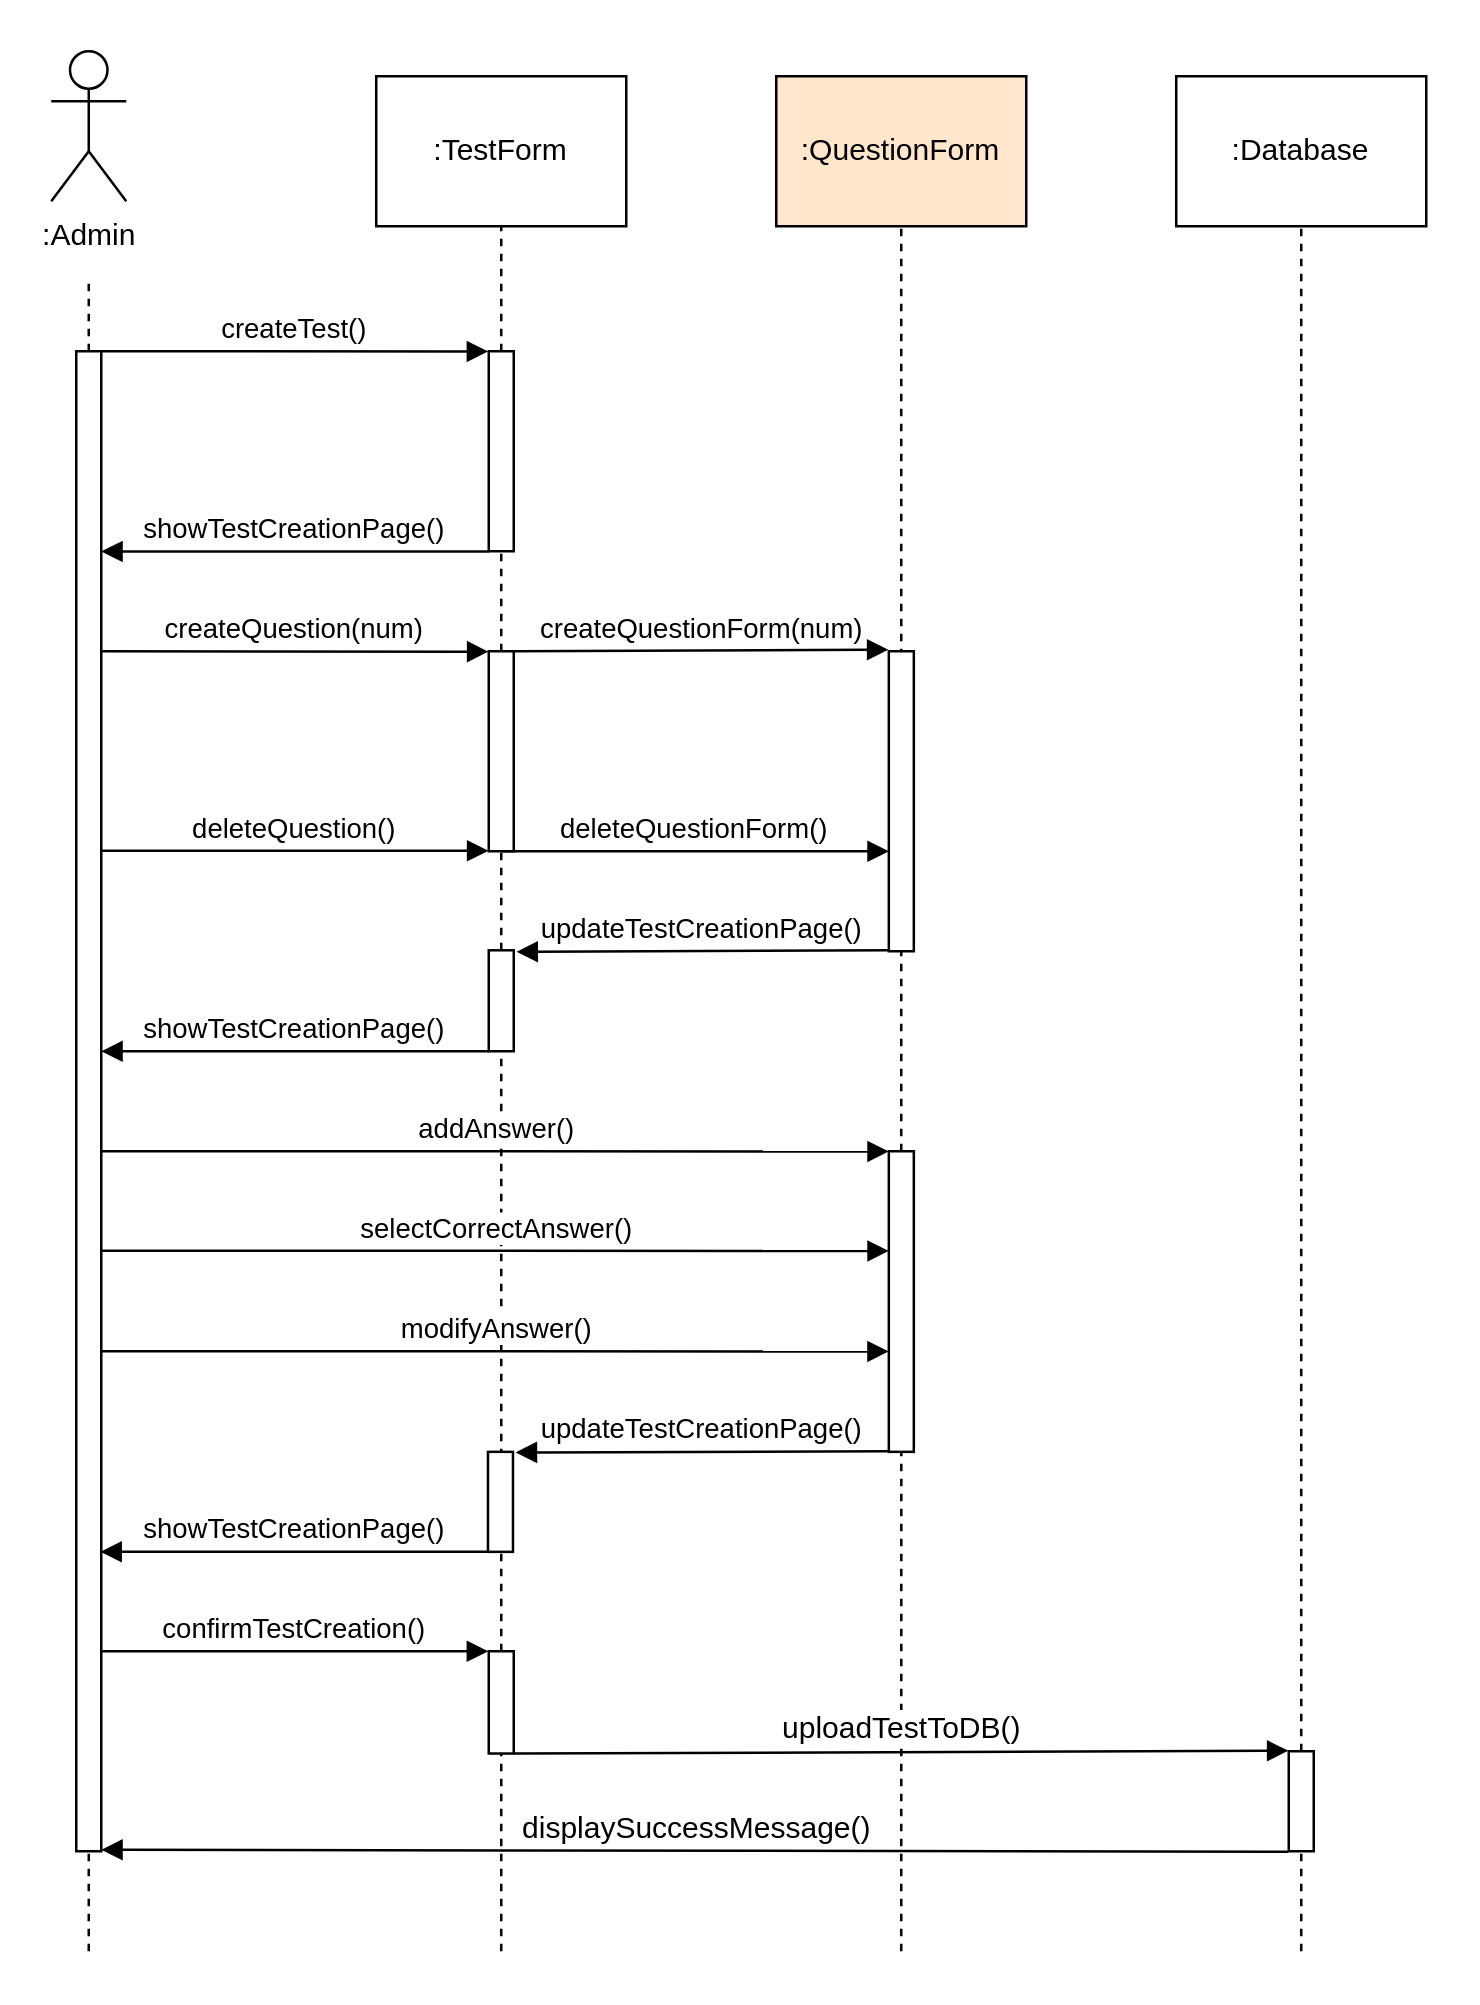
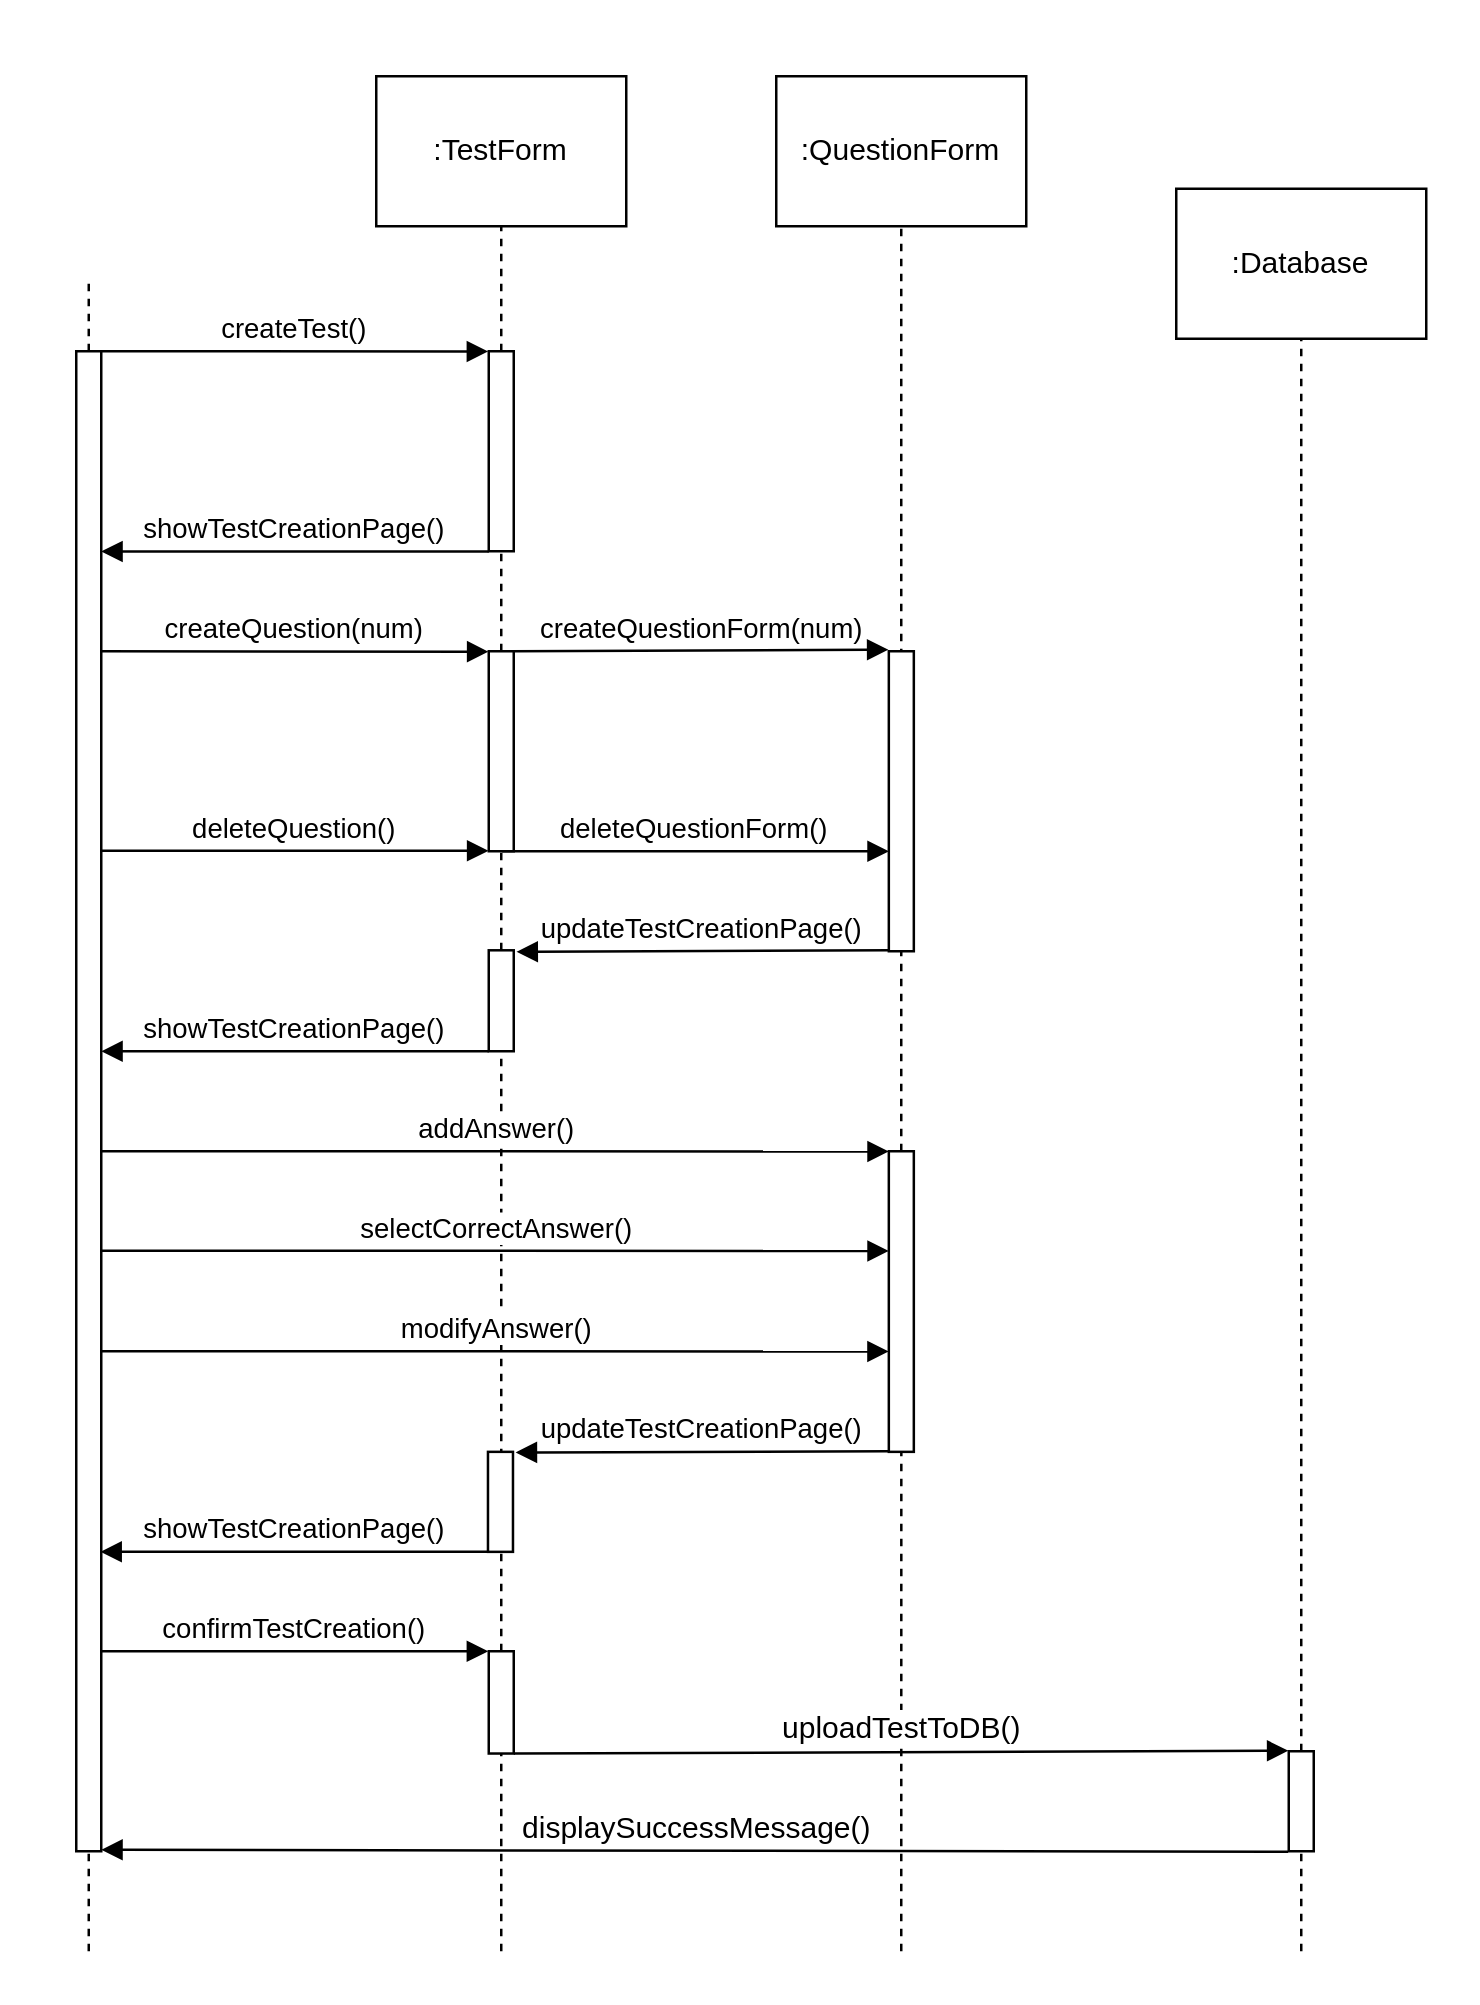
(89, 126) -> none
(901, 151) -> (901, 151)
(1301, 151) -> (1301, 264)
